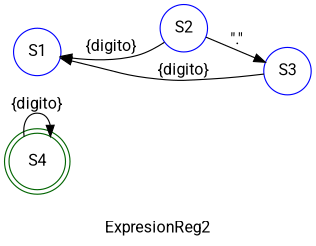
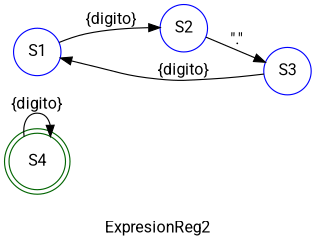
(120, 59) -> (103, 31)
